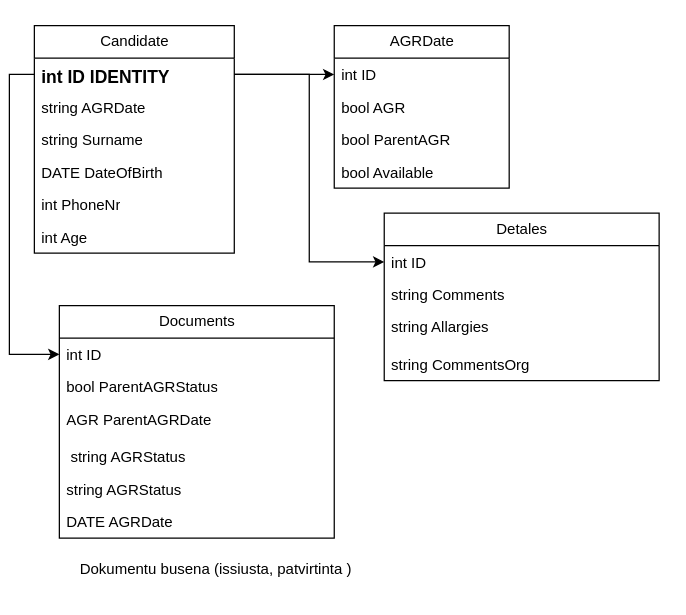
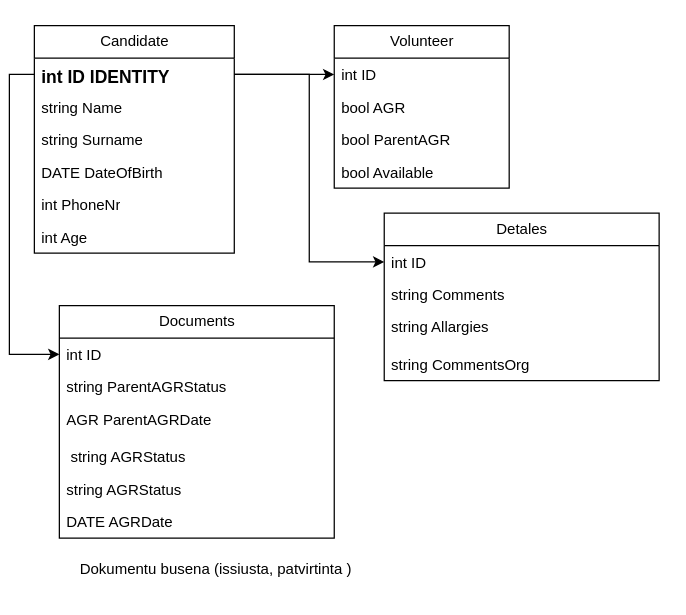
(423, 42) -> (423, 42)
(97, 108) -> (84, 108)
(147, 388) -> (155, 388)
